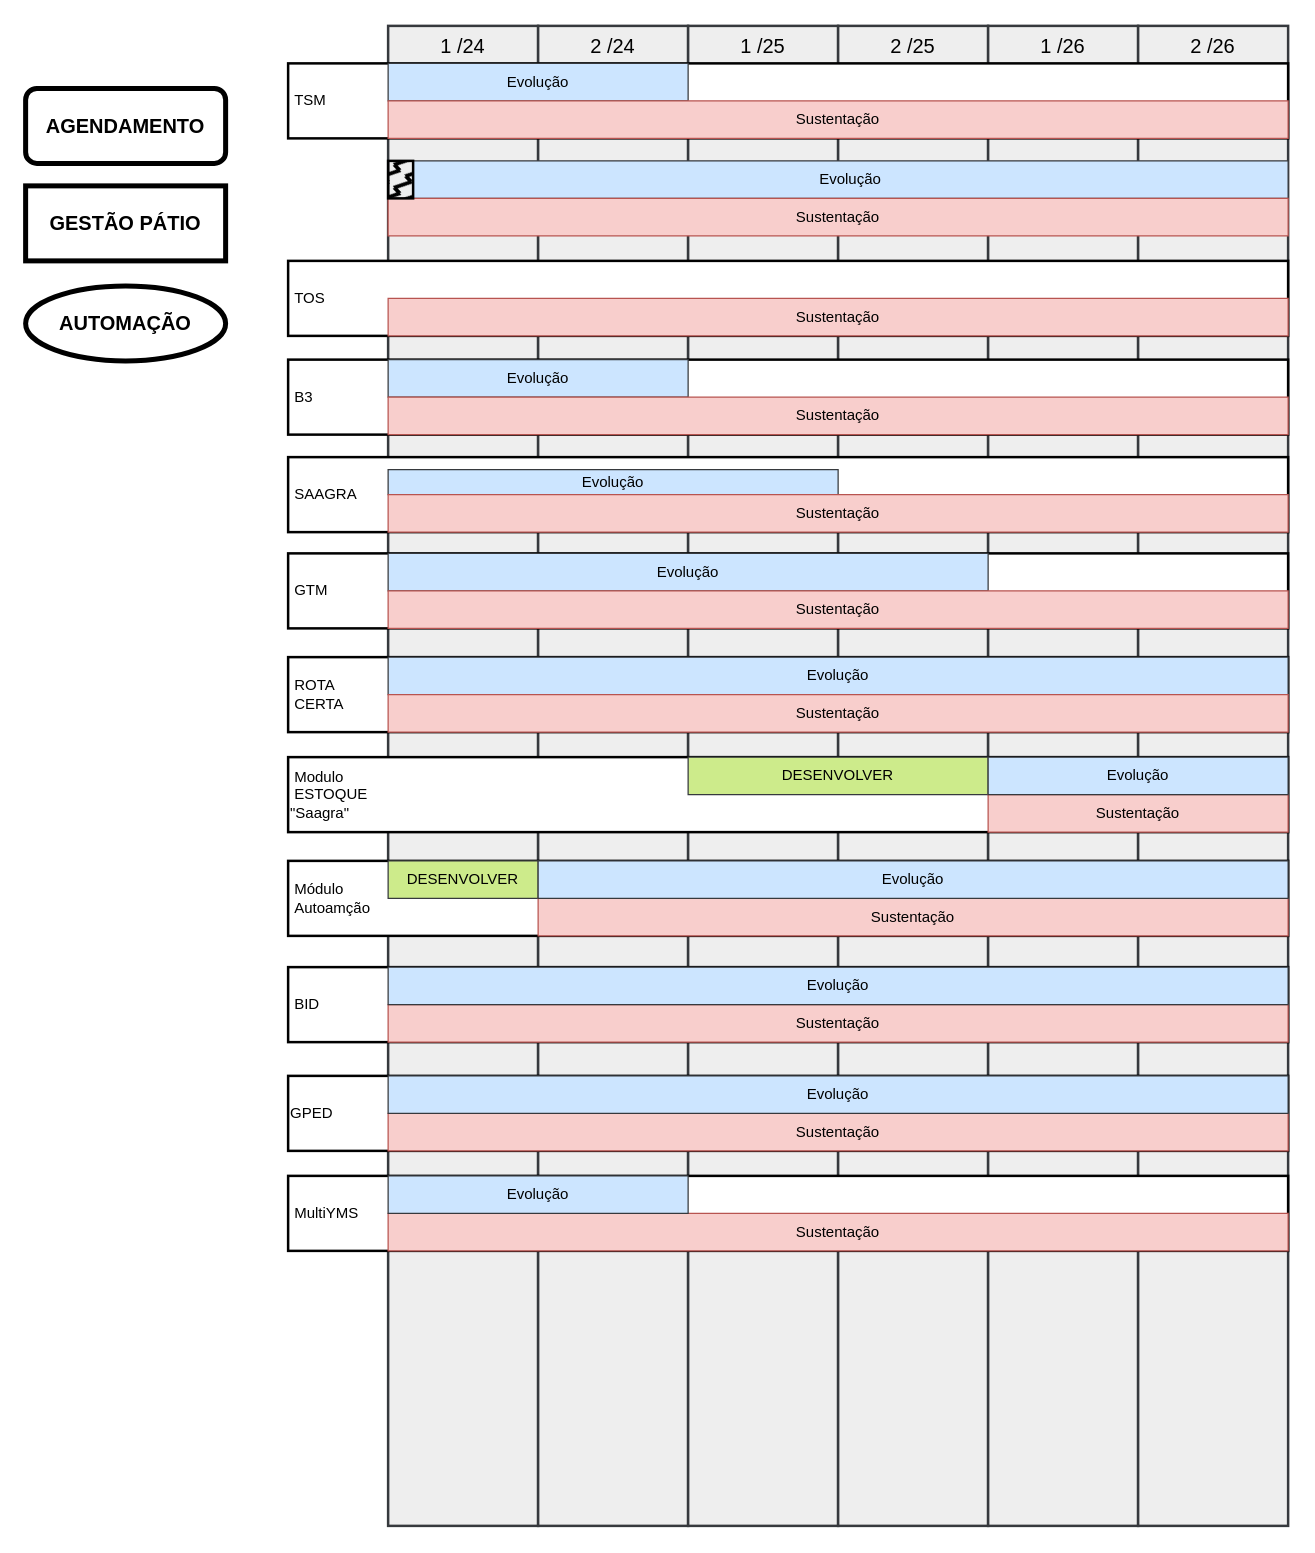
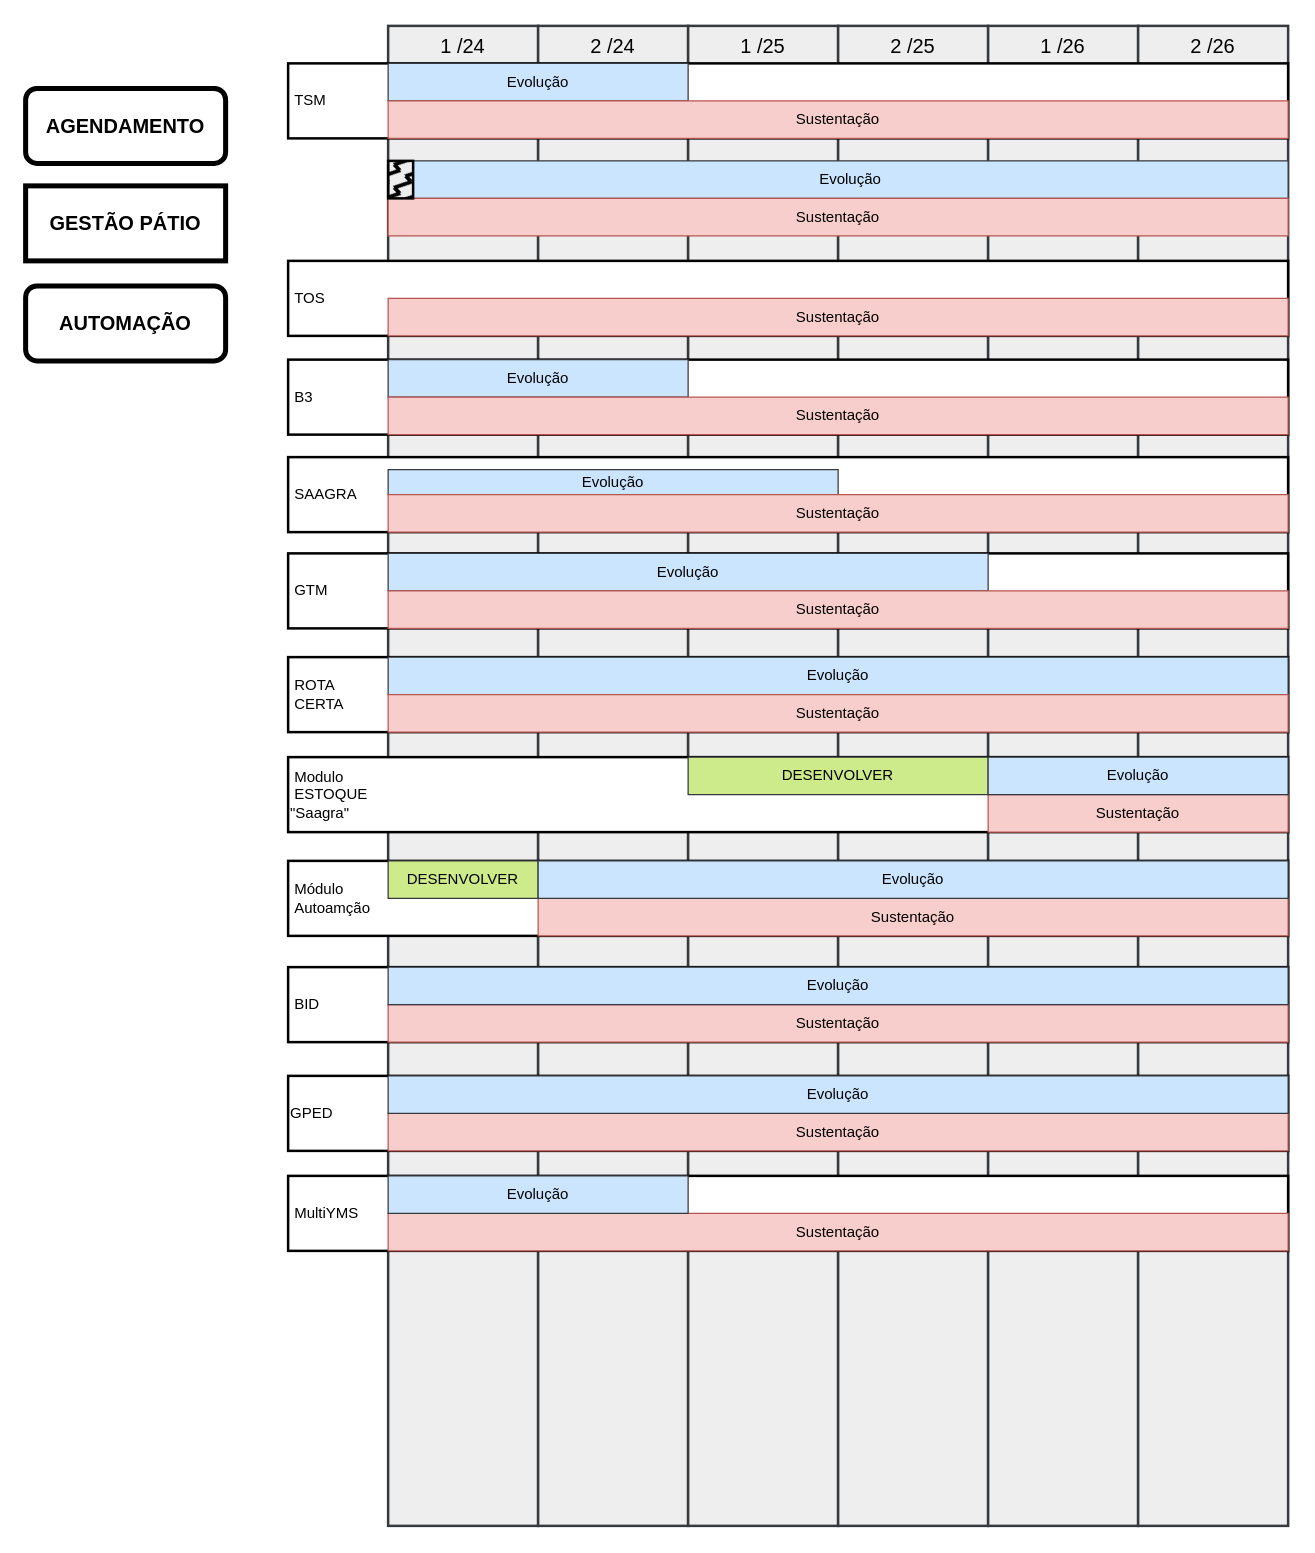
(126, 323) -> (126, 323)
